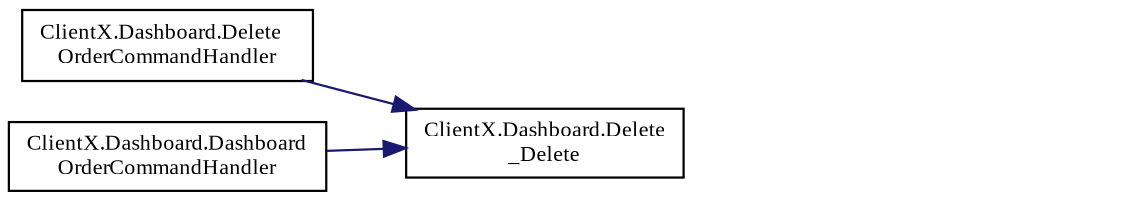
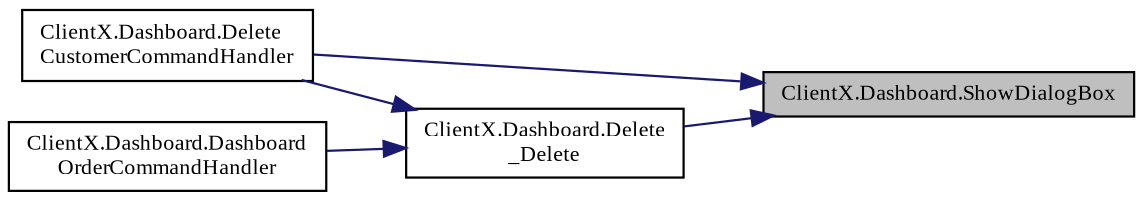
(168, 45) -> (168, 45)
none -> (949, 94)
